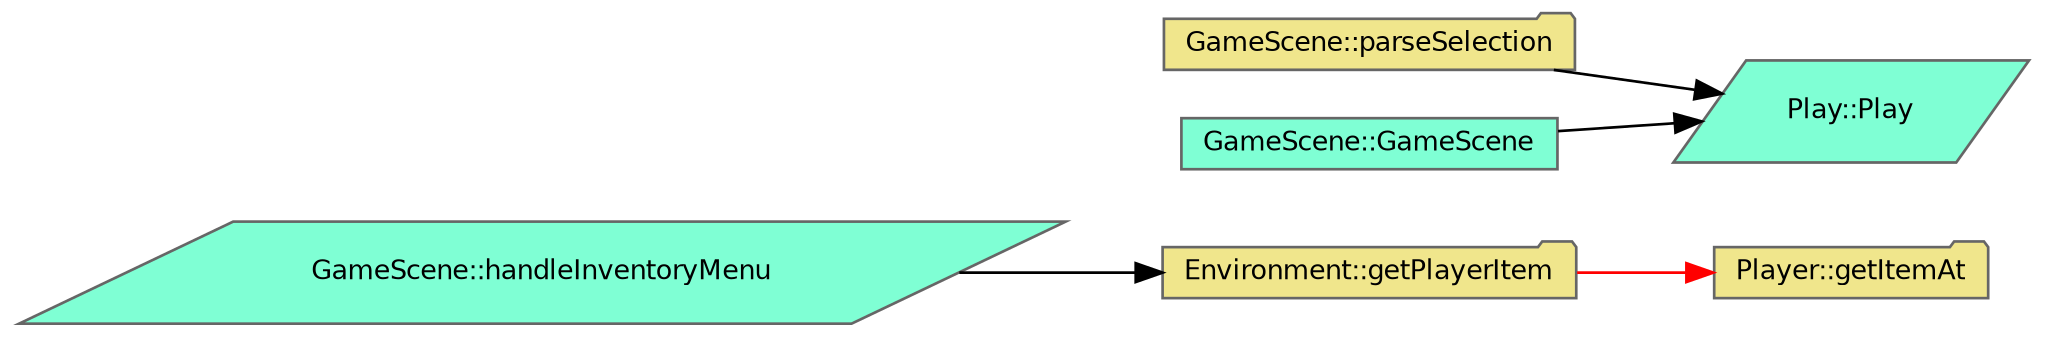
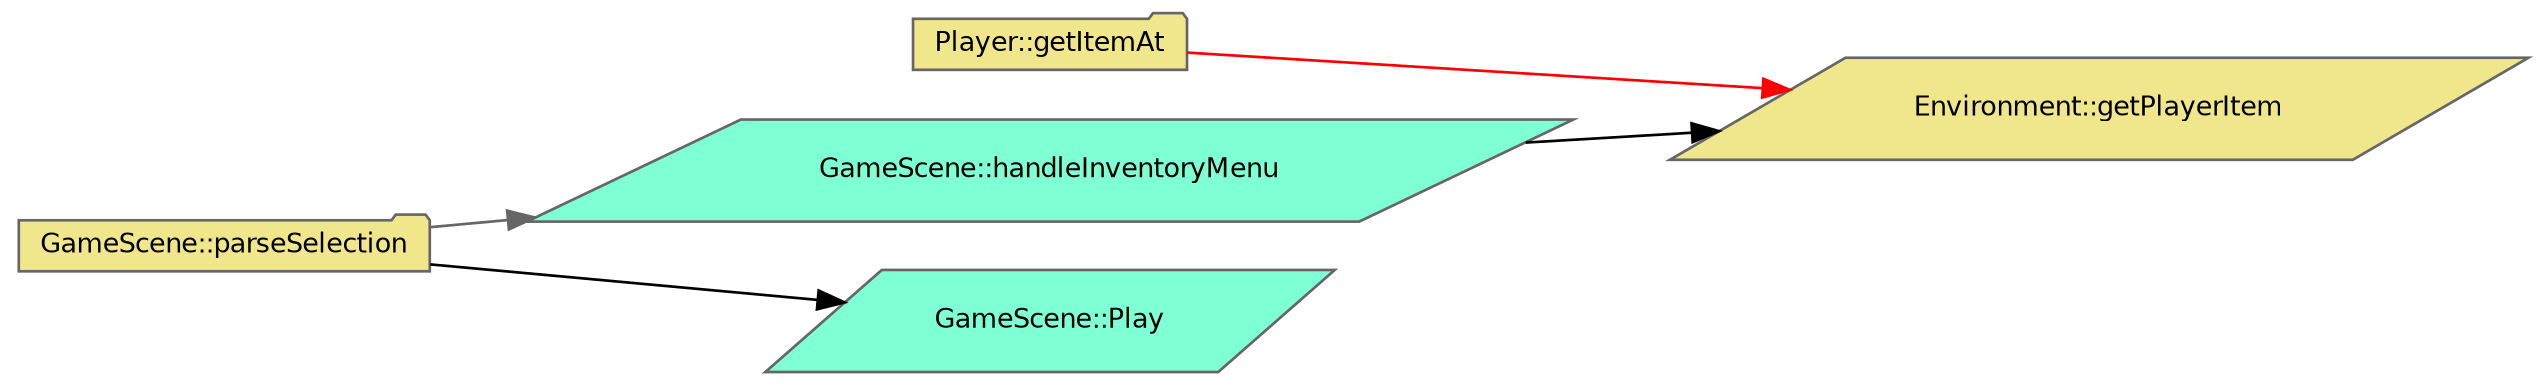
(1851, 111) -> (1050, 321)
(1369, 144) -> none
none -> (469, 224)
(1369, 273) -> (2099, 109)
(1631, 273) -> (1475, 70)
